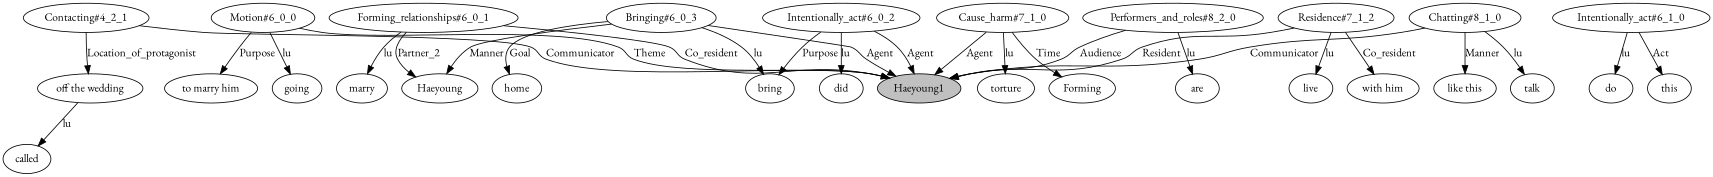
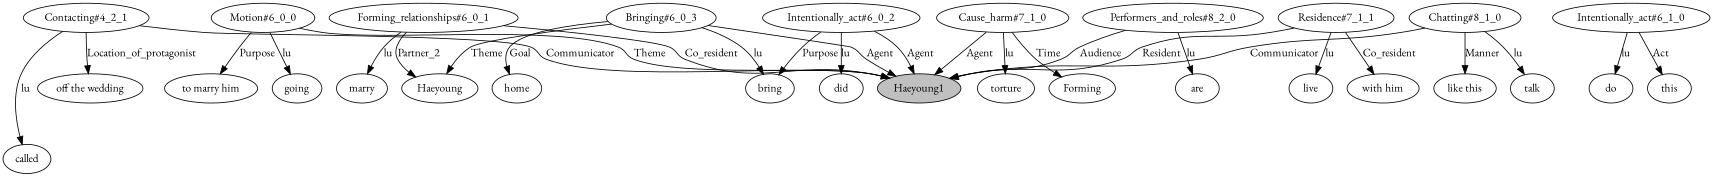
(1336, 18) -> (1336, 18)
(487, 53) -> (487, 53)
(61, 121) -> (21, 76)
